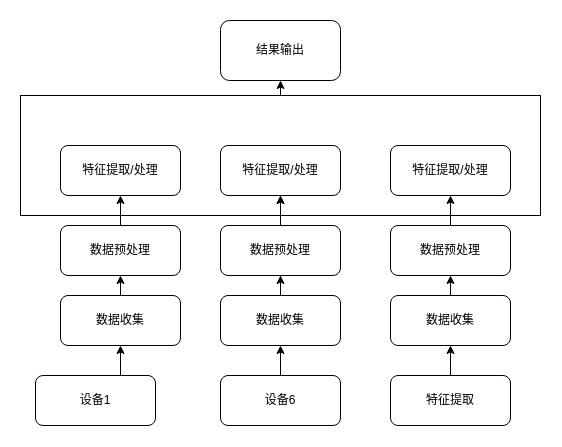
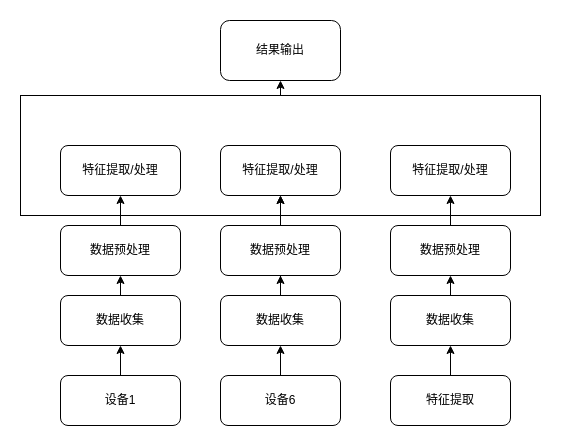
(96, 401) -> (121, 401)
